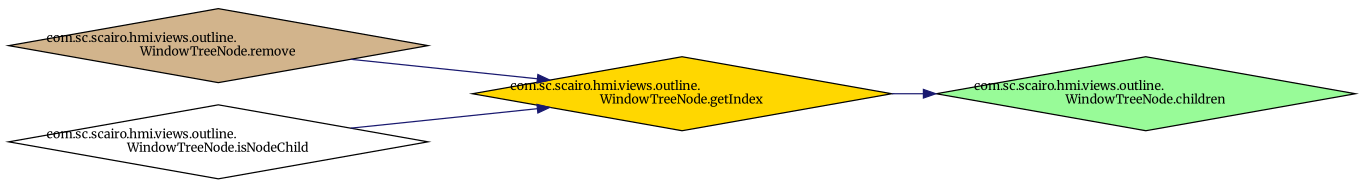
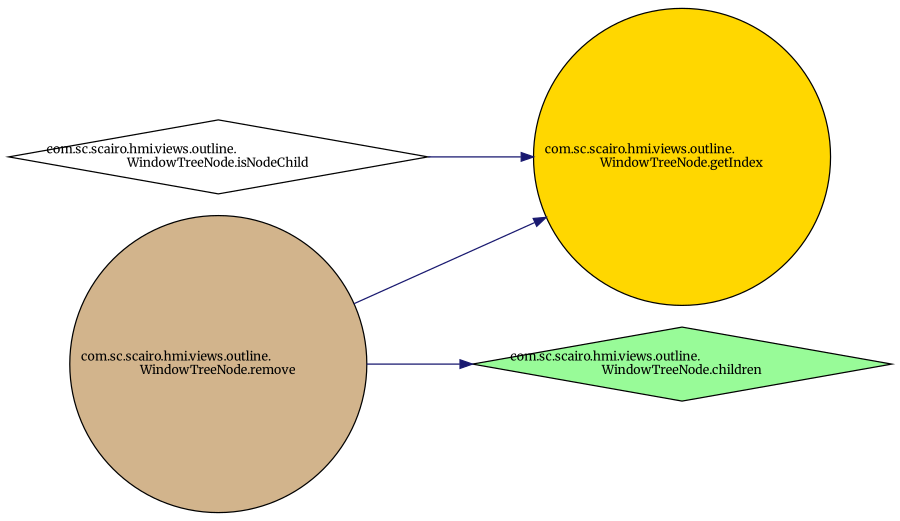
(218, 46) -> (218, 364)
(682, 94) -> (682, 157)
(908, 94) -> (413, 364)
